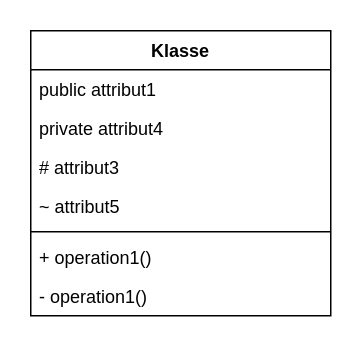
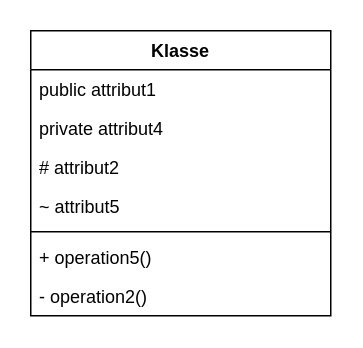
(90, 168) -> (90, 168)
(105, 258) -> (105, 258)
(105, 297) -> (105, 297)
